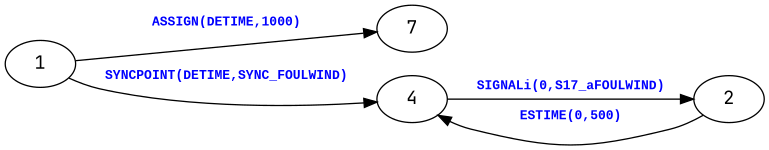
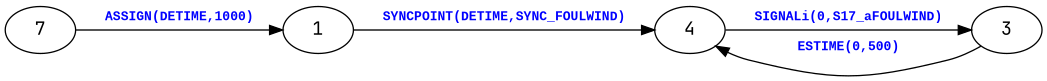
(220, 47) -> (173, 30)
(729, 99) -> (1007, 30)
